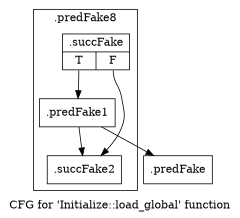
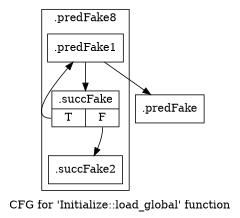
(80, 137) -> (85, 73)
